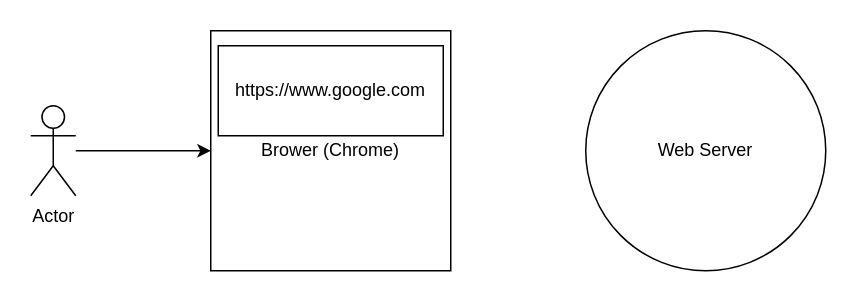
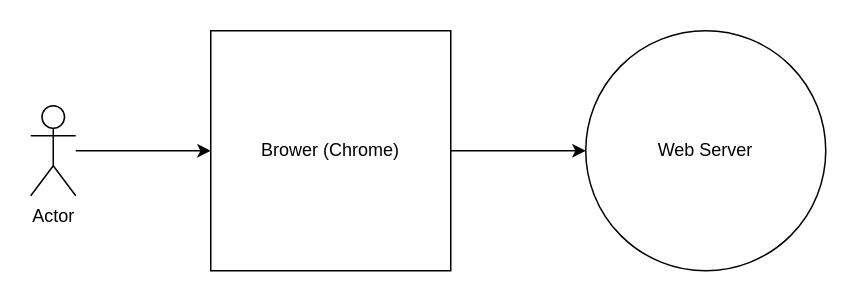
(331, 91) -> none
none -> (513, 151)
